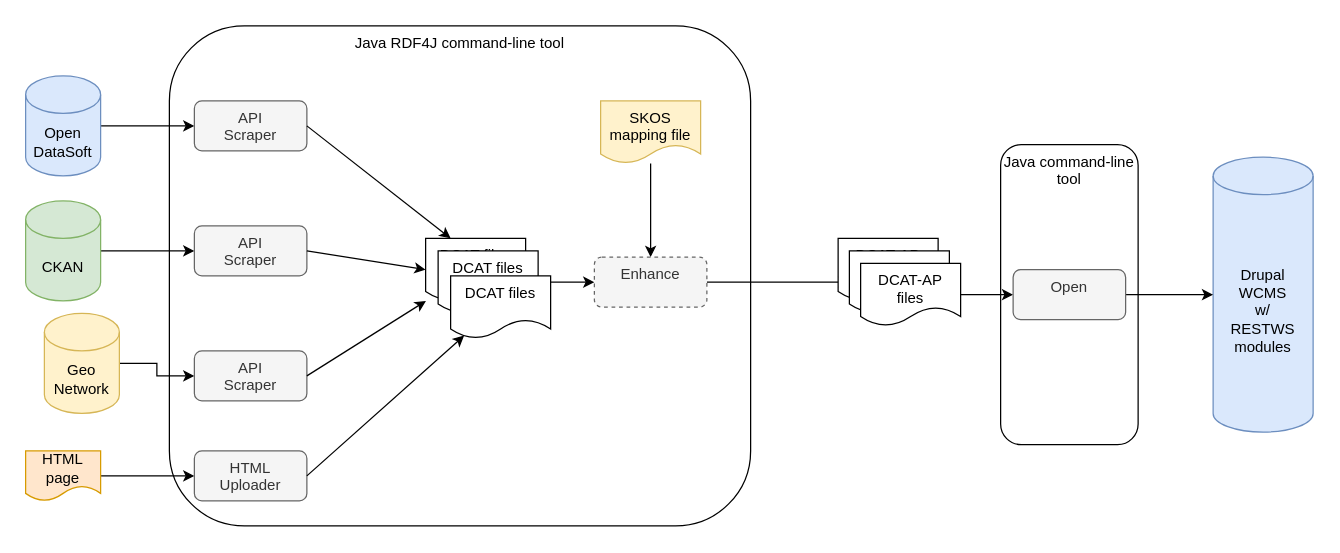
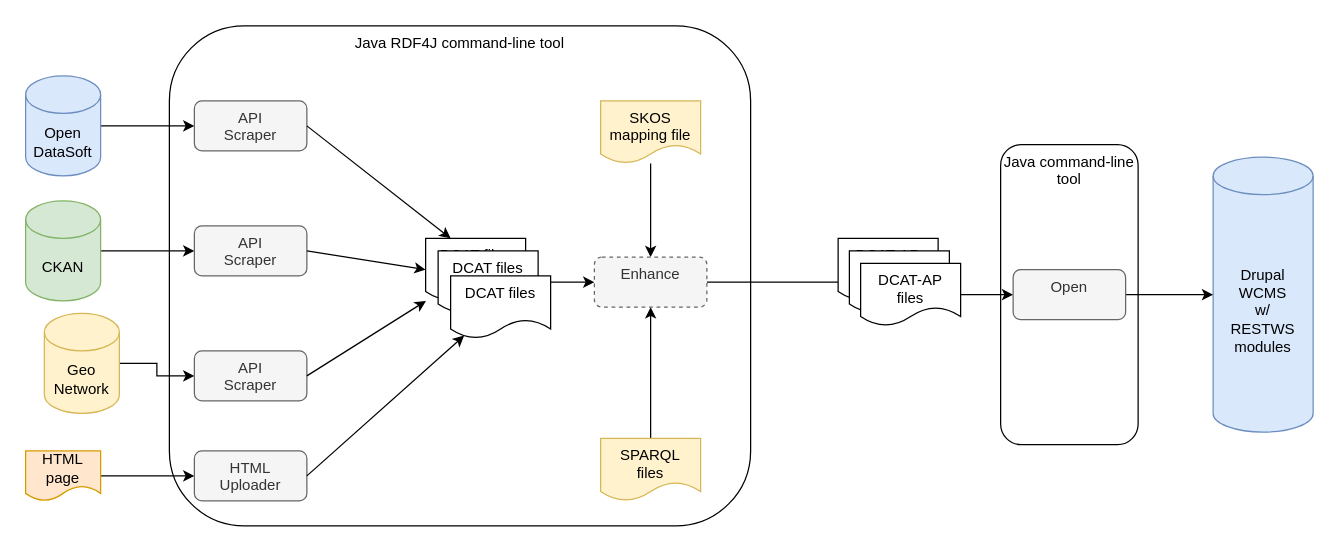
none -> (651, 377)
none -> (651, 469)
